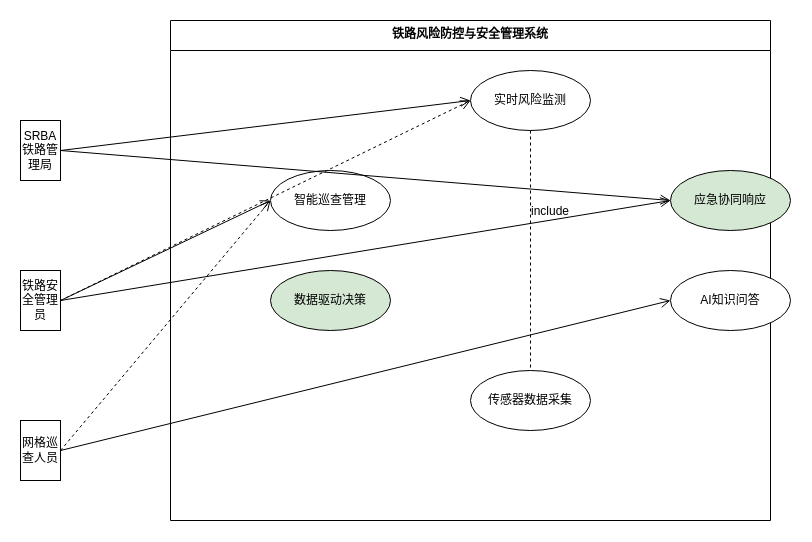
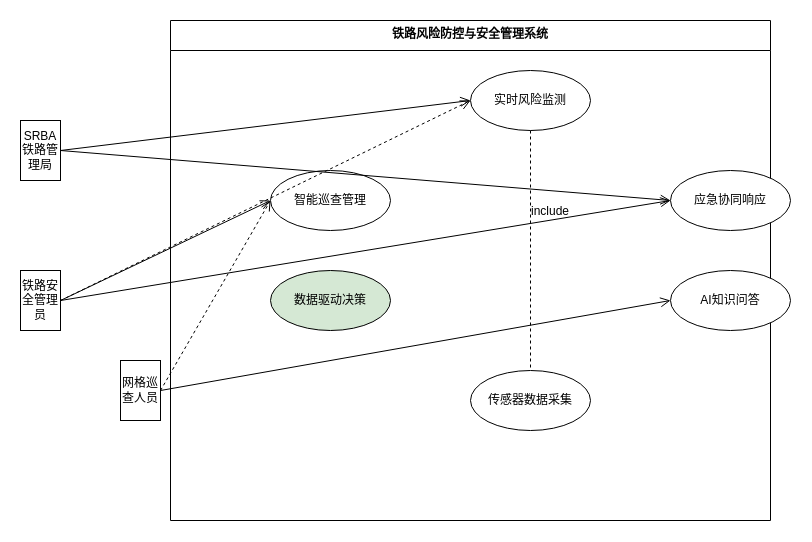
(731, 201) -> (731, 201)
(41, 451) -> (141, 391)
